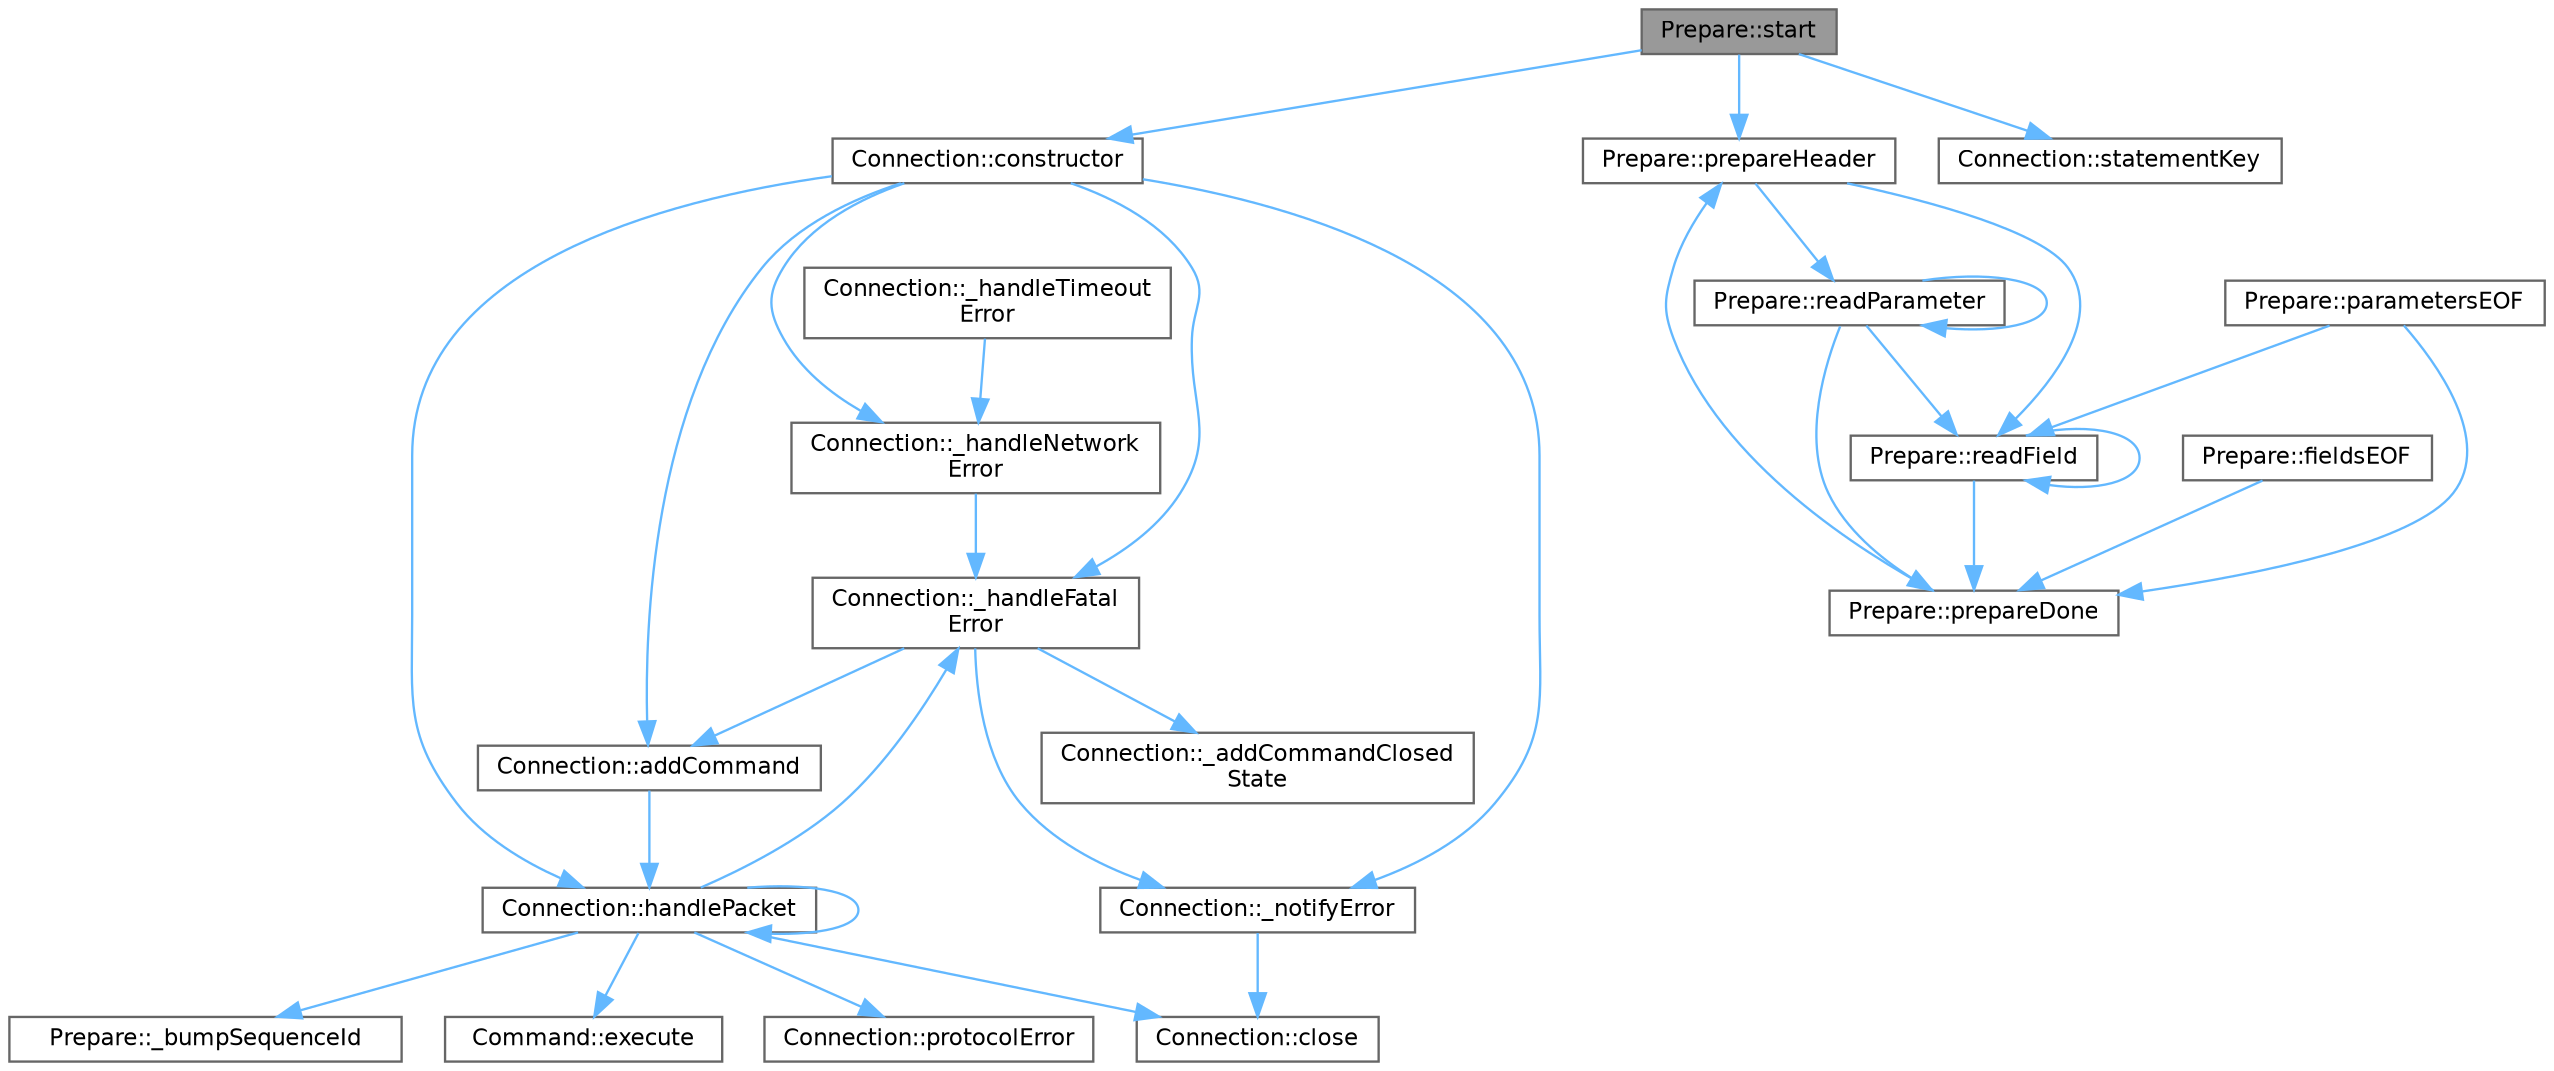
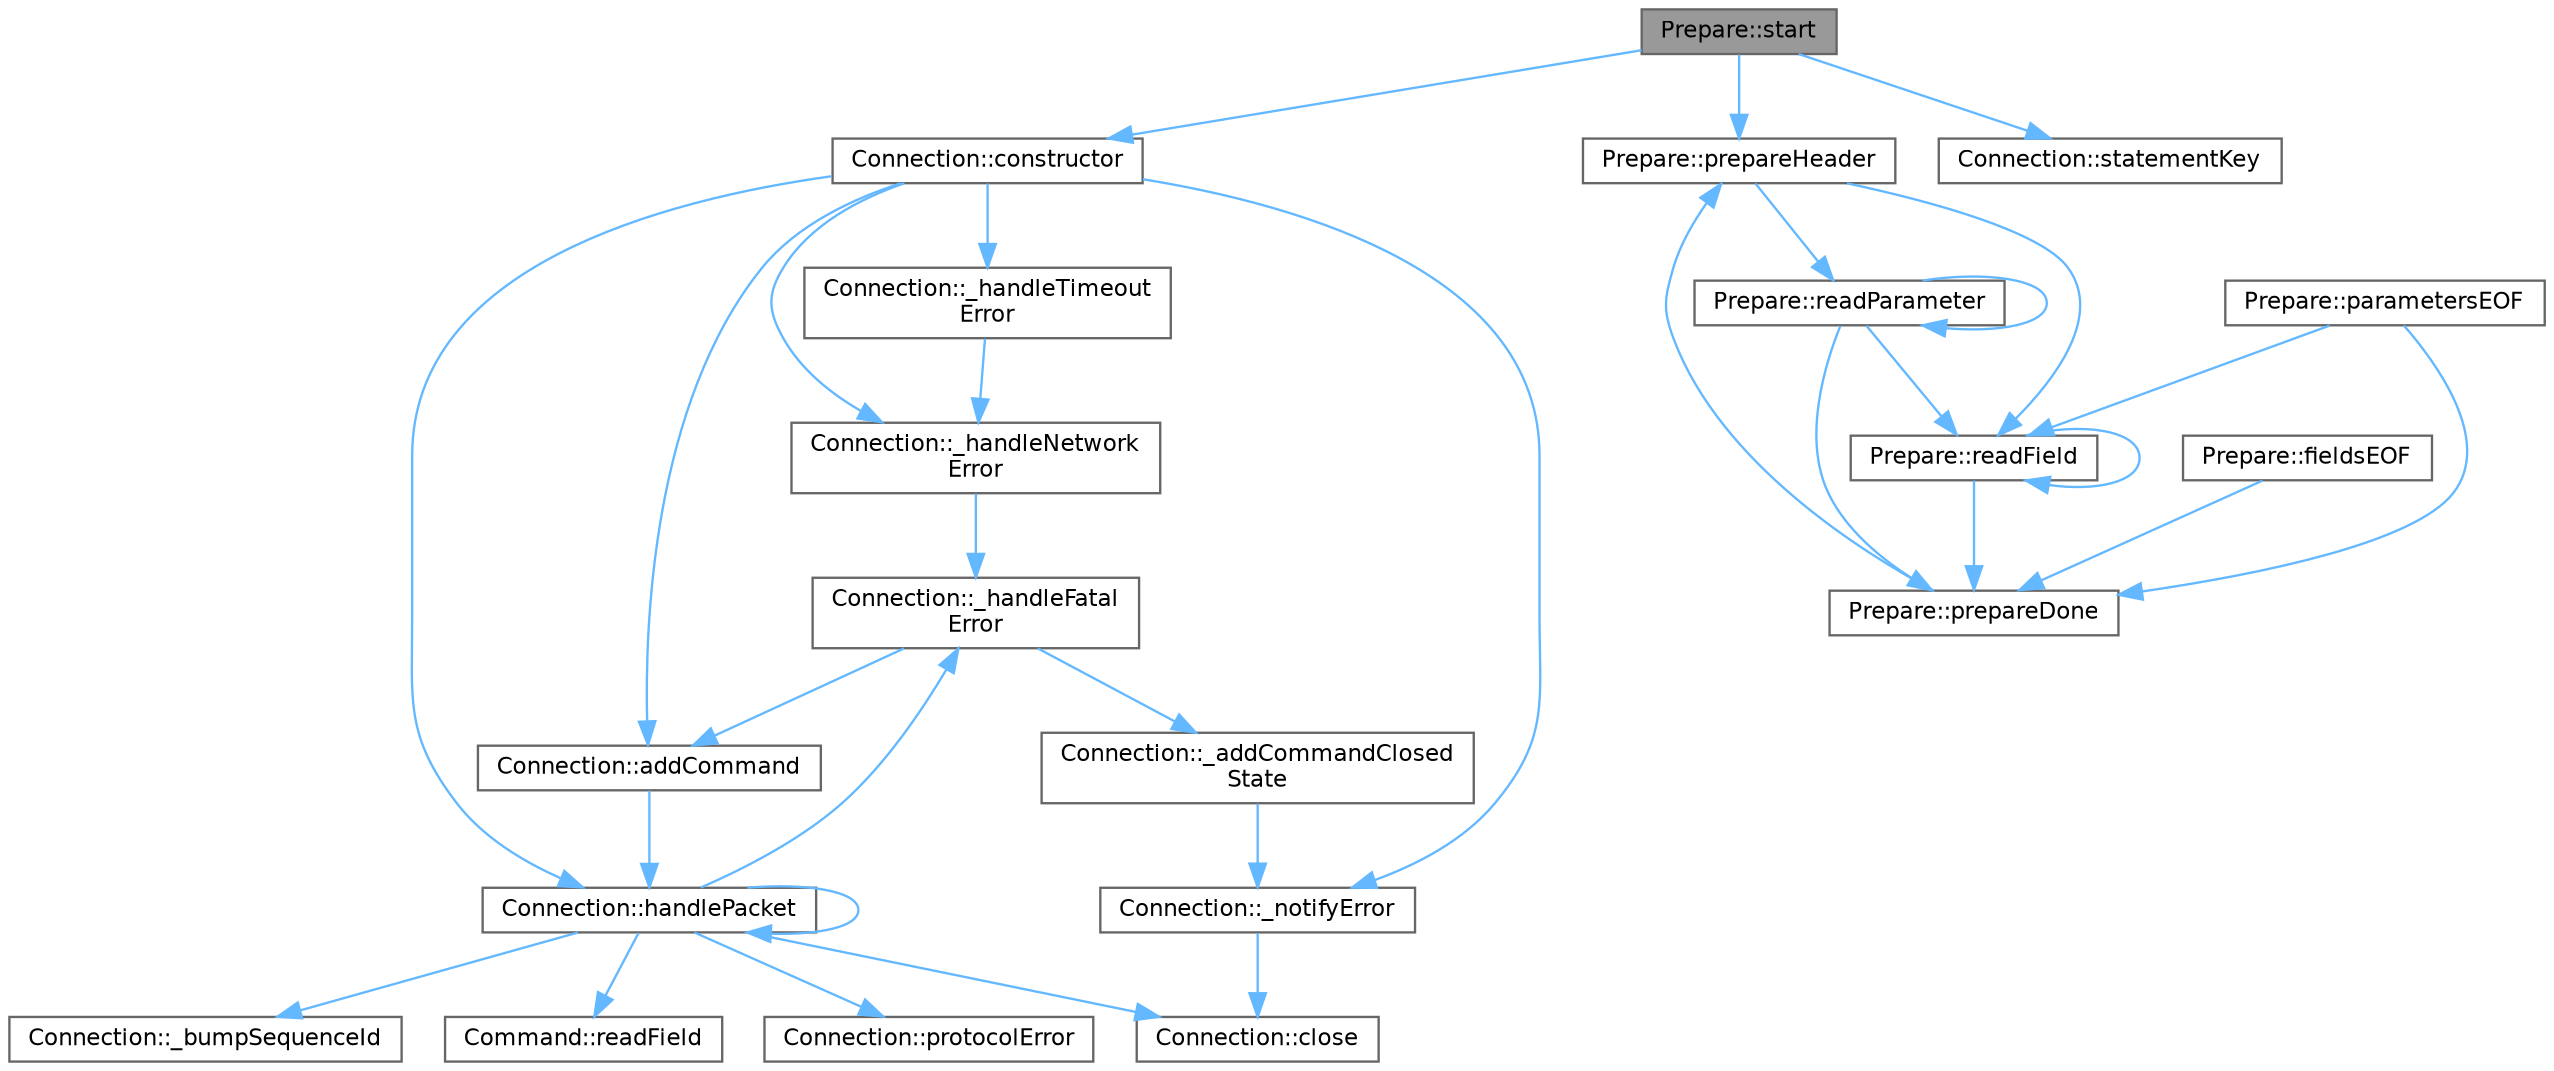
(1192, 363) -> (988, 214)
(1015, 795) -> (1258, 833)
(206, 1039) -> (206, 1039)
(584, 1039) -> (584, 1039)
